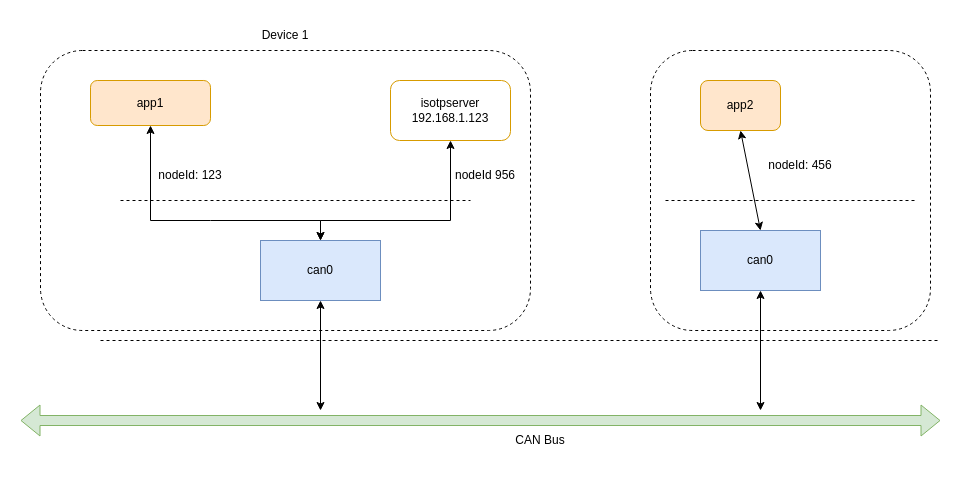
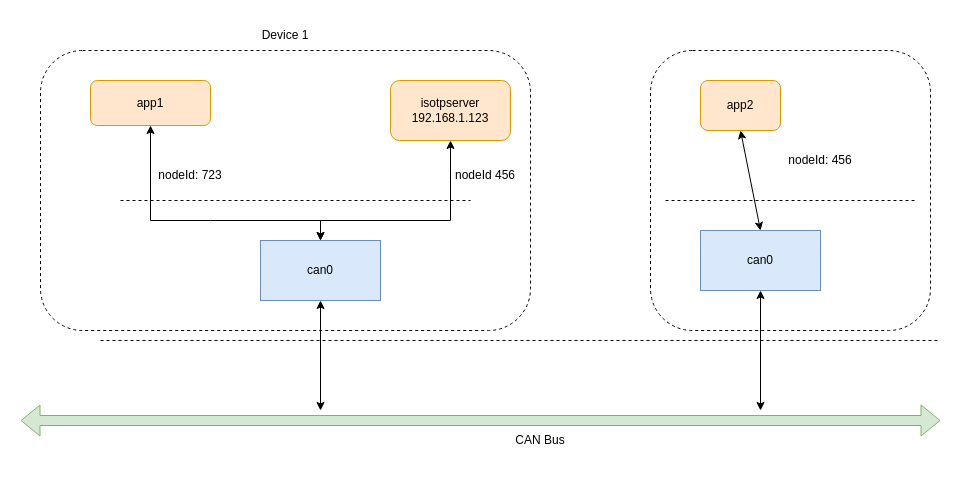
(451, 111) -> (451, 111)
(801, 166) -> (821, 161)
(191, 176) -> (191, 176)
(486, 176) -> (486, 176)
